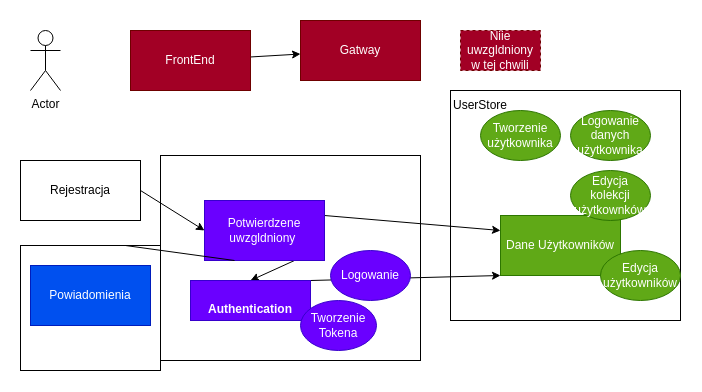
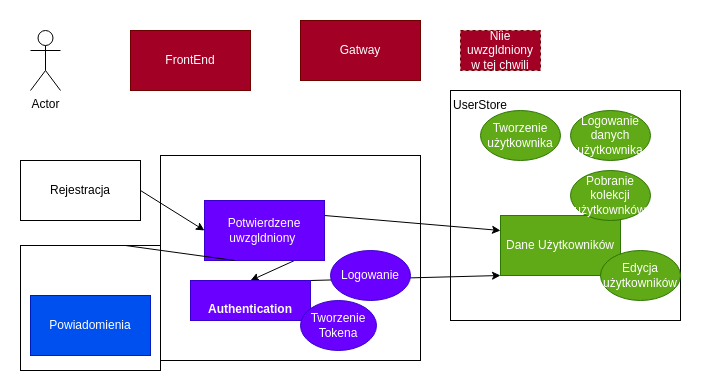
(272, 56) -> none
(611, 196) -> (611, 196)
(91, 296) -> (91, 326)
